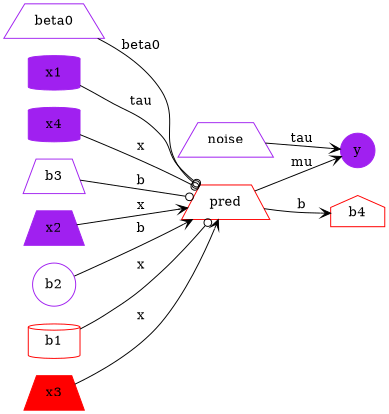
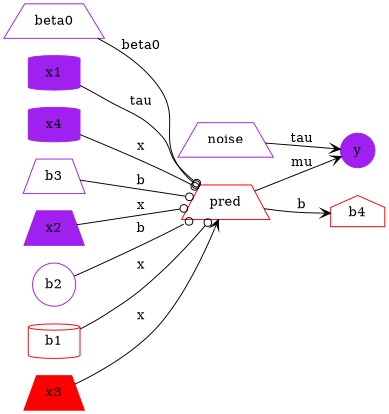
(128, 217) -> (128, 217)
(129, 251) -> (129, 251)
